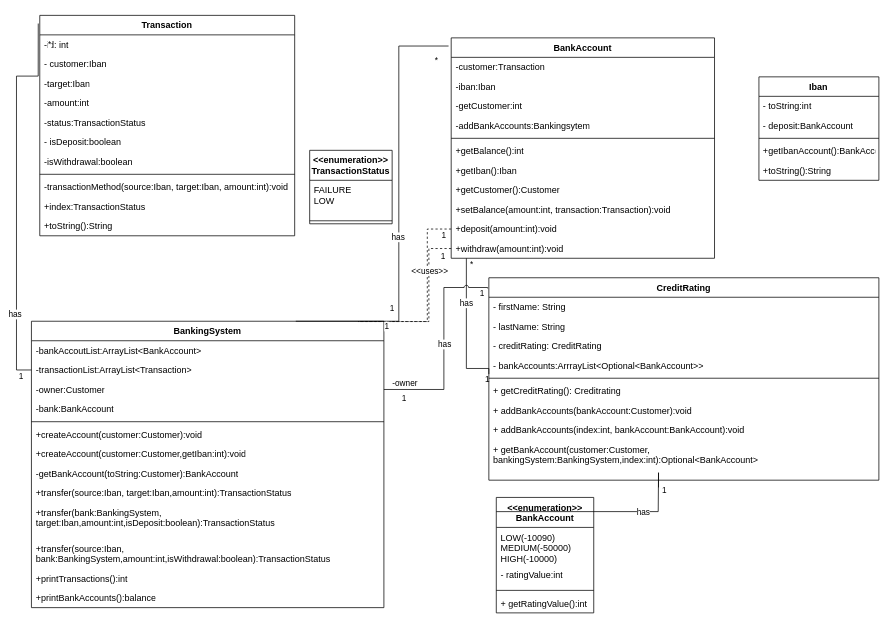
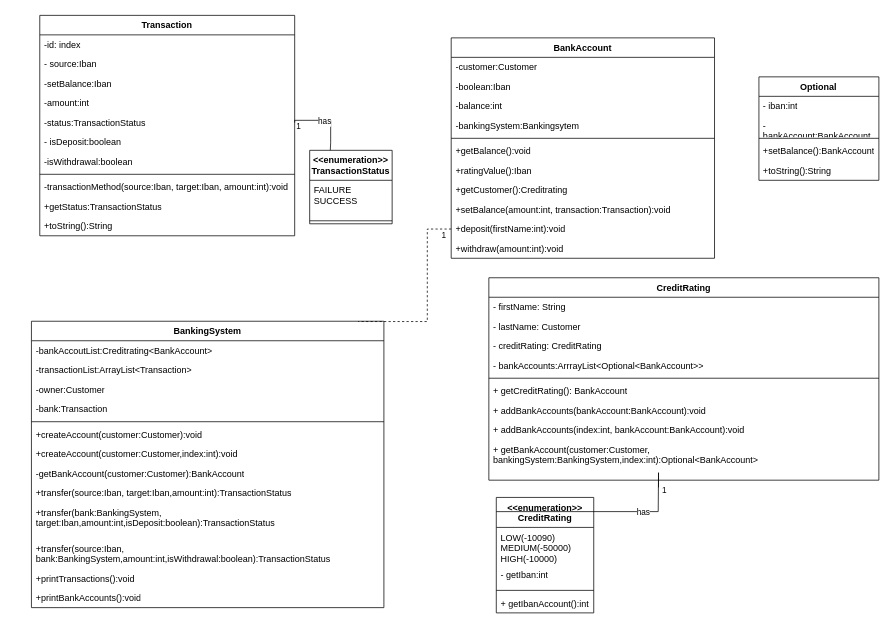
(59, 46) -> (64, 46)
(79, 65) -> (74, 65)
(506, 68) -> (500, 68)
(73, 85) -> (82, 85)
(478, 88) -> (486, 88)
(819, 88) -> (819, 88)
(494, 107) -> (482, 107)
(794, 107) -> (784, 107)
none -> (327, 120)
(526, 127) -> (520, 127)
(813, 127) -> (819, 132)
(495, 152) -> (497, 152)
(819, 157) -> (819, 157)
(492, 172) -> (500, 172)
(399, 182) -> none
(512, 191) -> (520, 191)
(332, 196) -> (332, 196)
(101, 208) -> (112, 208)
(16, 214) -> none
(513, 230) -> (519, 230)
(429, 276) -> none
(466, 325) -> none
(533, 328) -> (539, 328)
(444, 343) -> none
(128, 352) -> (134, 352)
(568, 392) -> (568, 392)
(77, 410) -> (76, 410)
(599, 412) -> (607, 412)
(155, 455) -> (148, 455)
(148, 475) -> (149, 475)
(545, 514) -> (545, 514)
(538, 576) -> (530, 576)
(91, 580) -> (94, 580)
(103, 599) -> (95, 599)
(546, 610) -> (546, 610)
